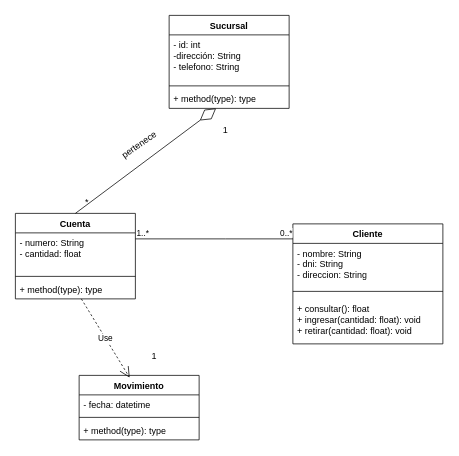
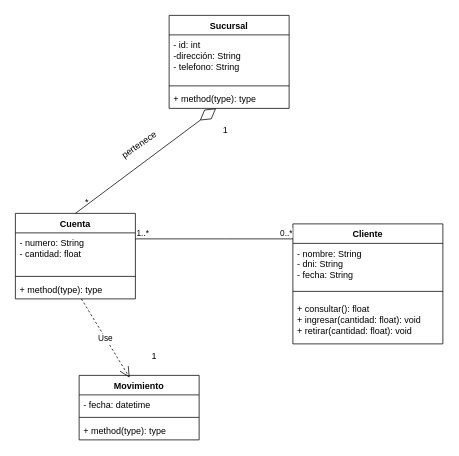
(338, 265) -> (333, 265)
